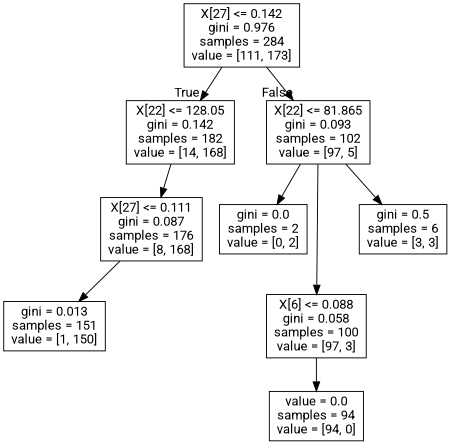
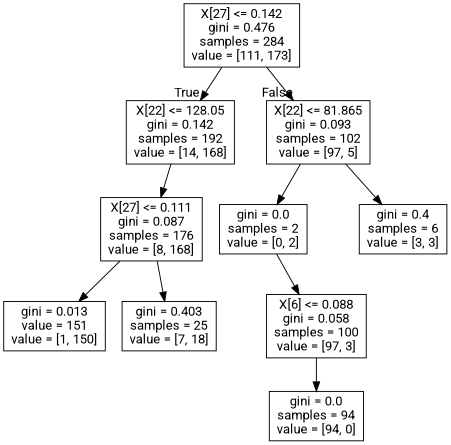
(242, 35) -> (242, 35)
(180, 132) -> (180, 132)
(317, 224) -> (286, 270)
(403, 229) -> (403, 229)
(55, 326) -> (55, 326)
none -> (169, 326)
(316, 416) -> (316, 416)
